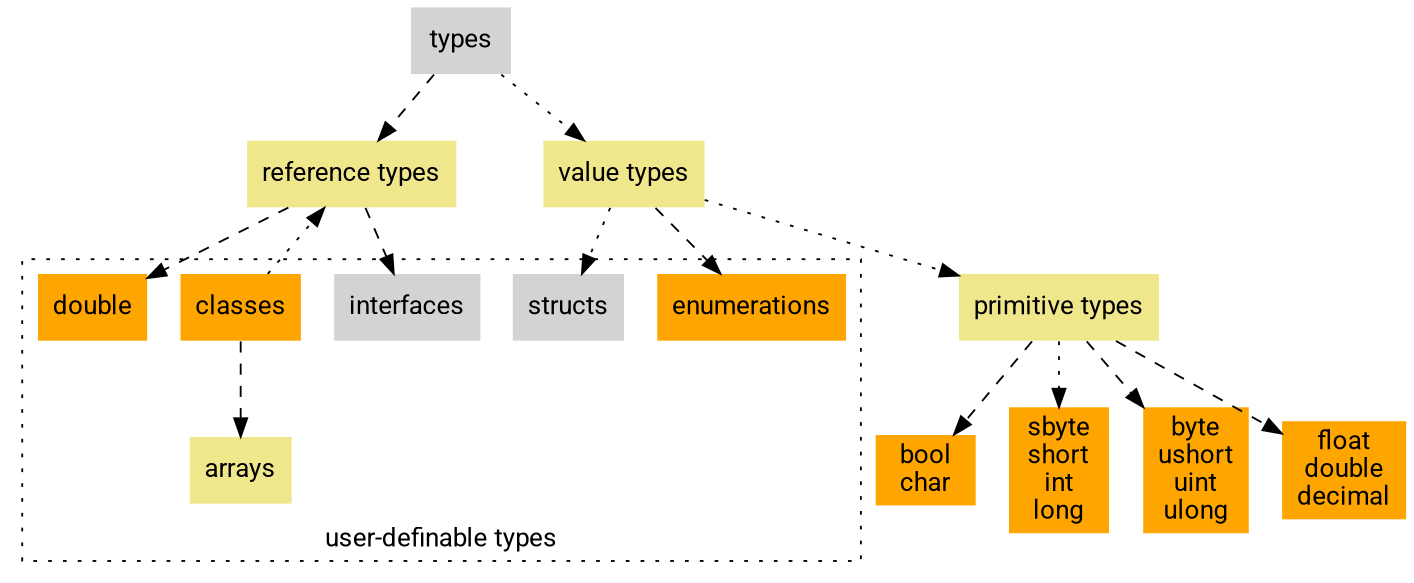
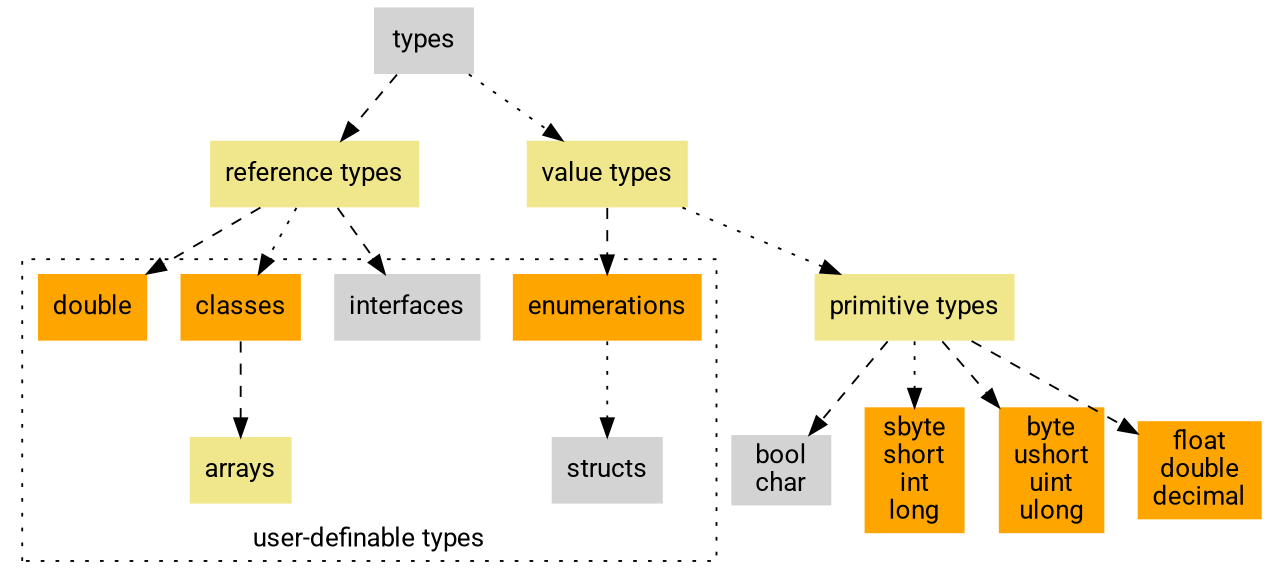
(600, 232) -> (607, 380)
(290, 248) -> (282, 233)
(926, 470) -> (781, 470)
